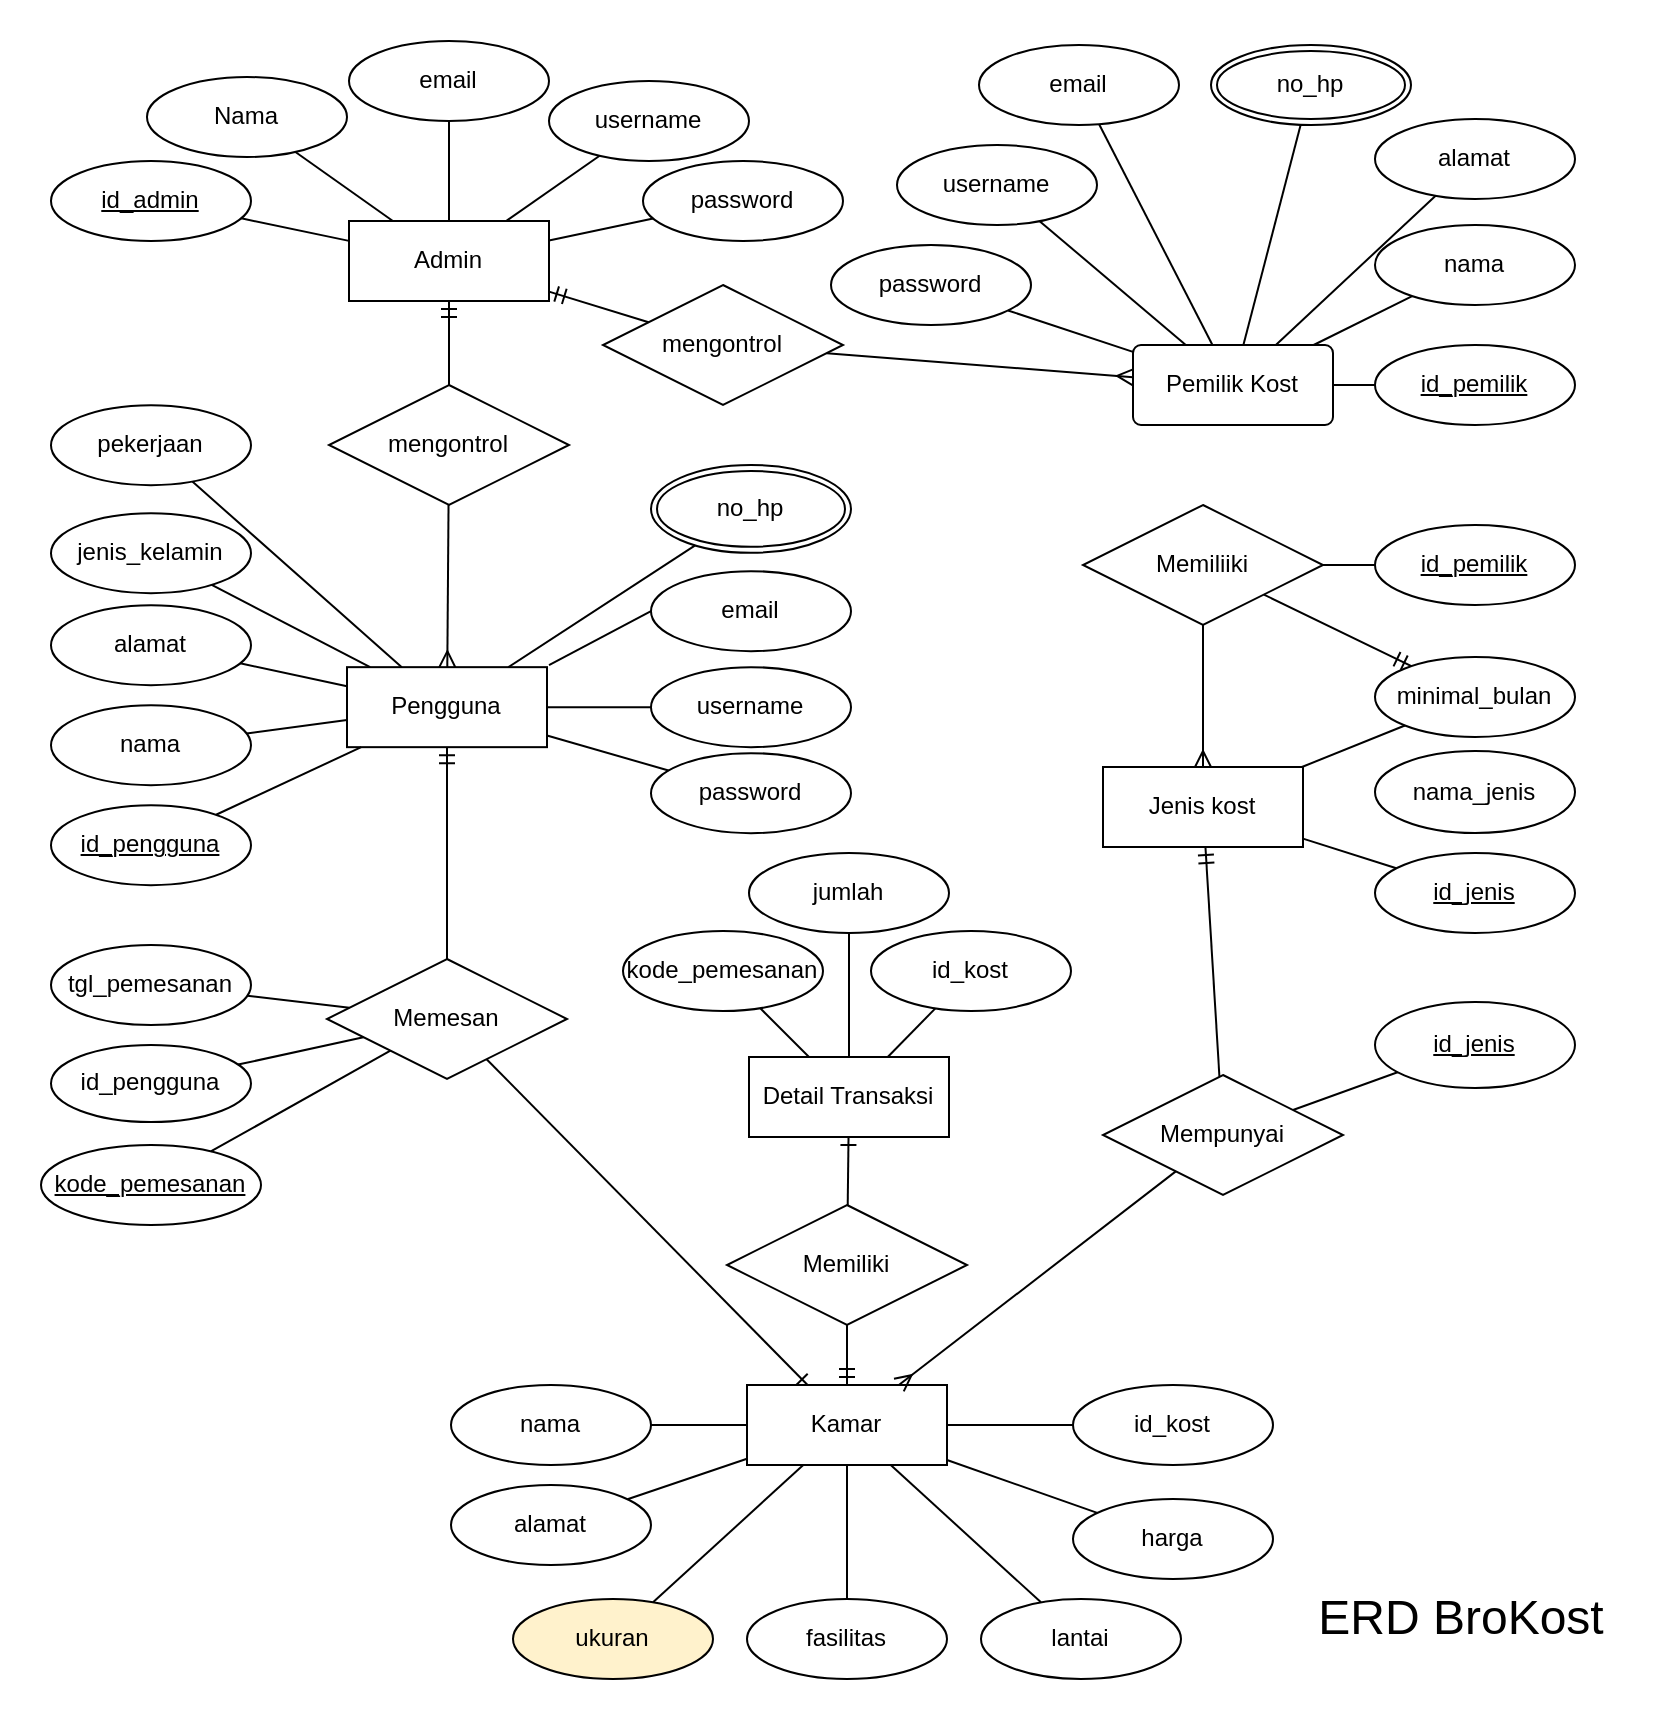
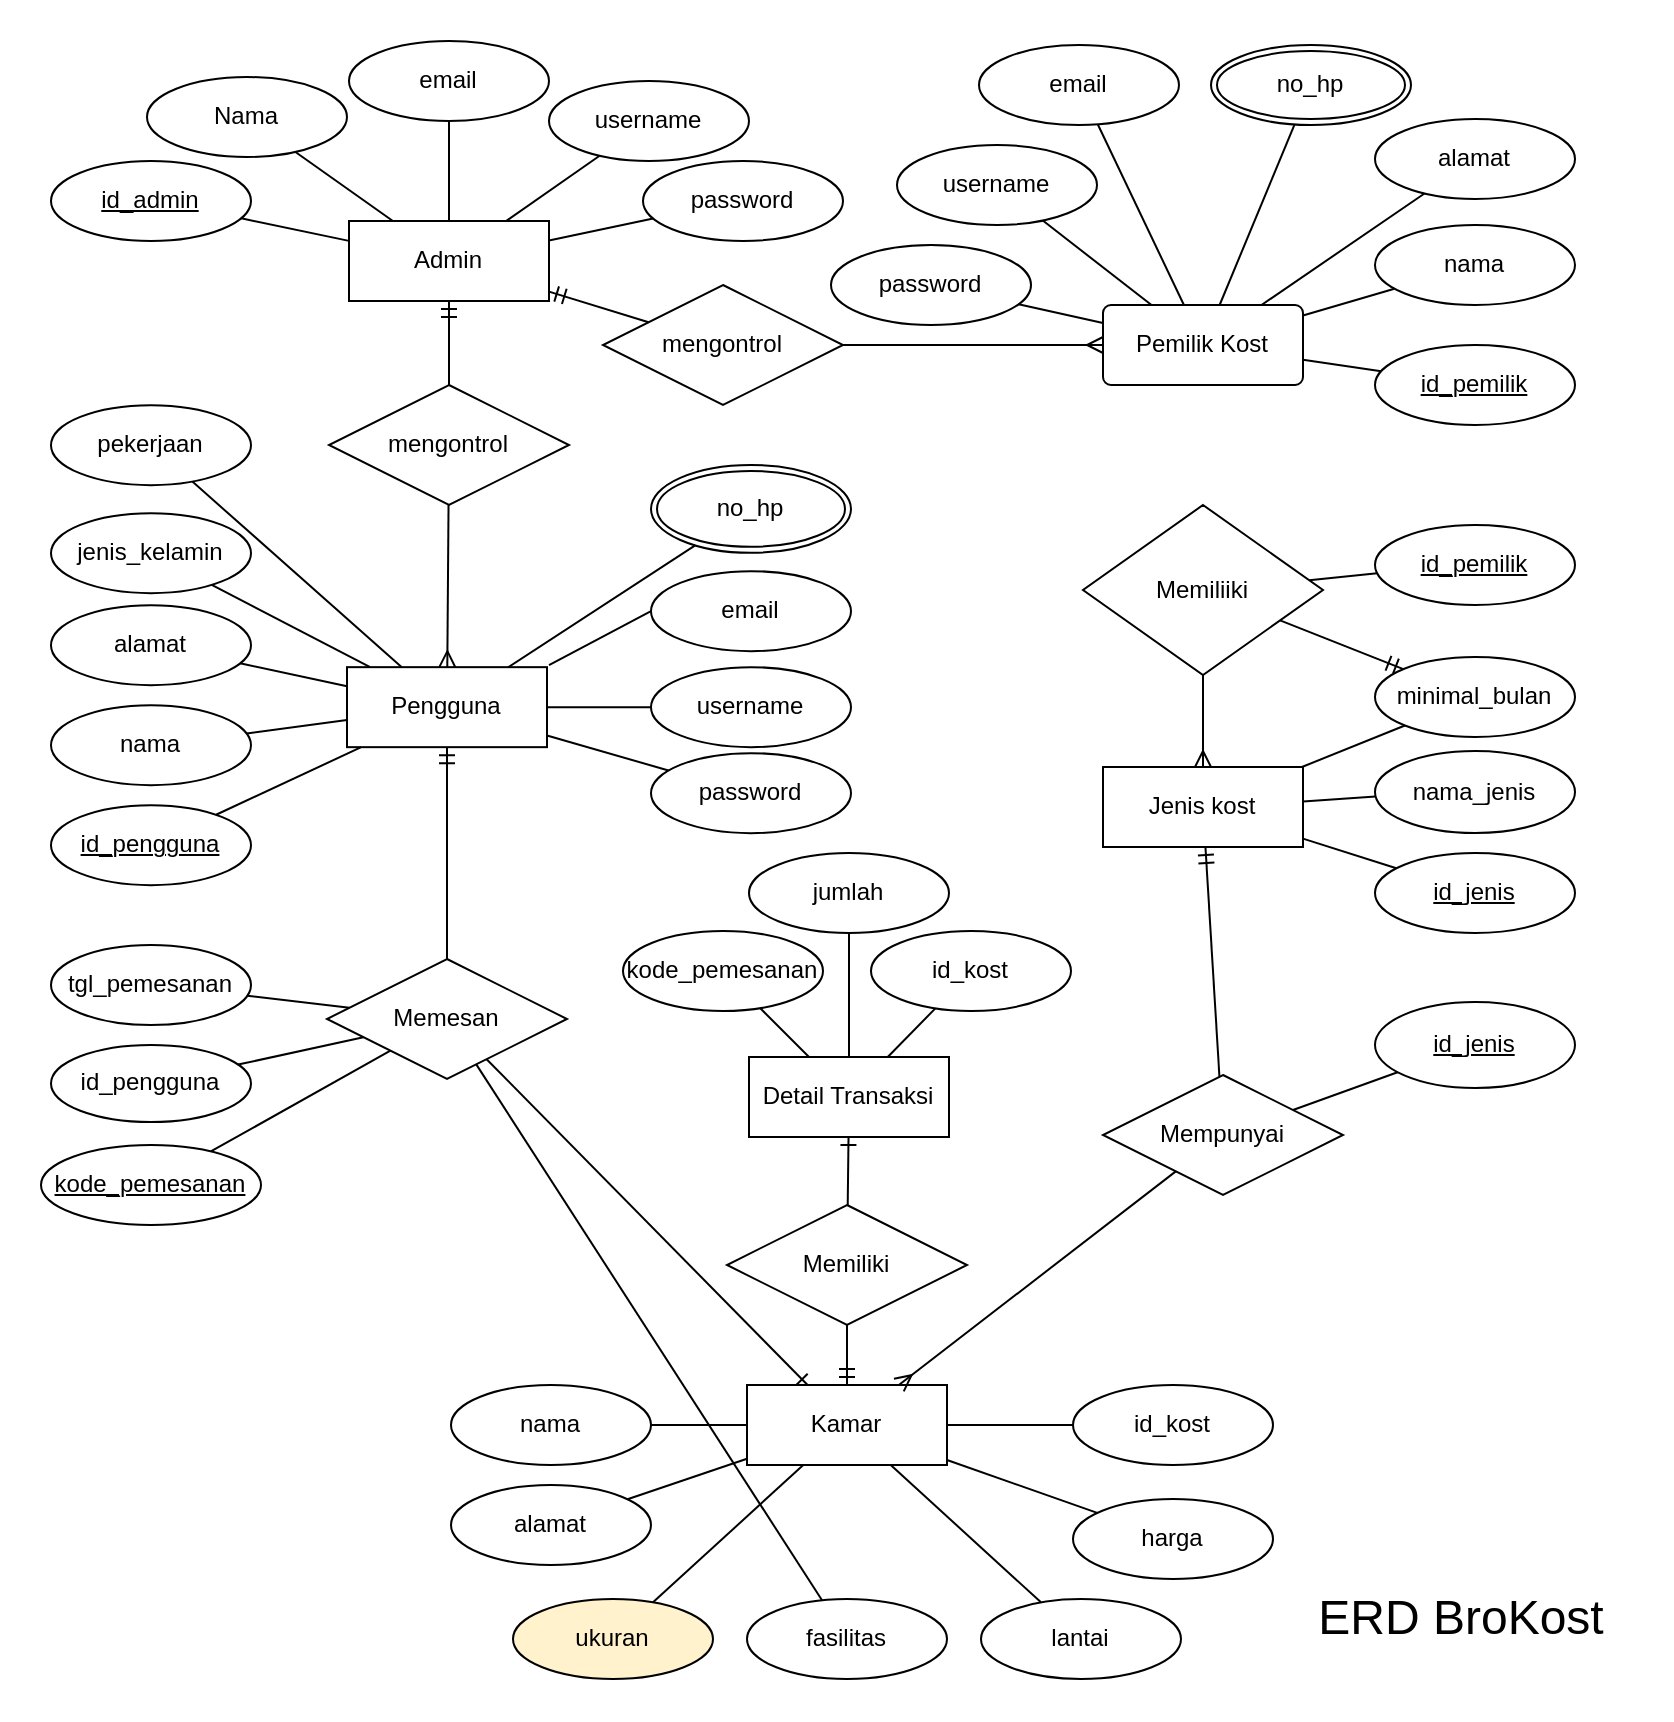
(1233, 385) -> (1203, 345)
(1203, 565) -> (1203, 590)
none -> (1339, 799)
(847, 1532) -> (592, 1244)
